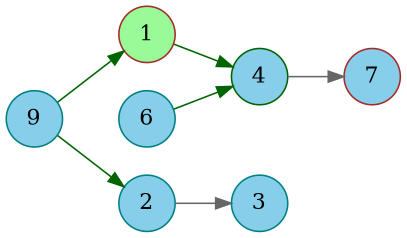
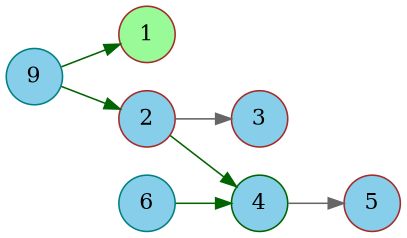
(196, 53) -> (197, 156)
(372, 77) -> (372, 203)
(147, 203) -> (147, 119)
(260, 203) -> (260, 119)
